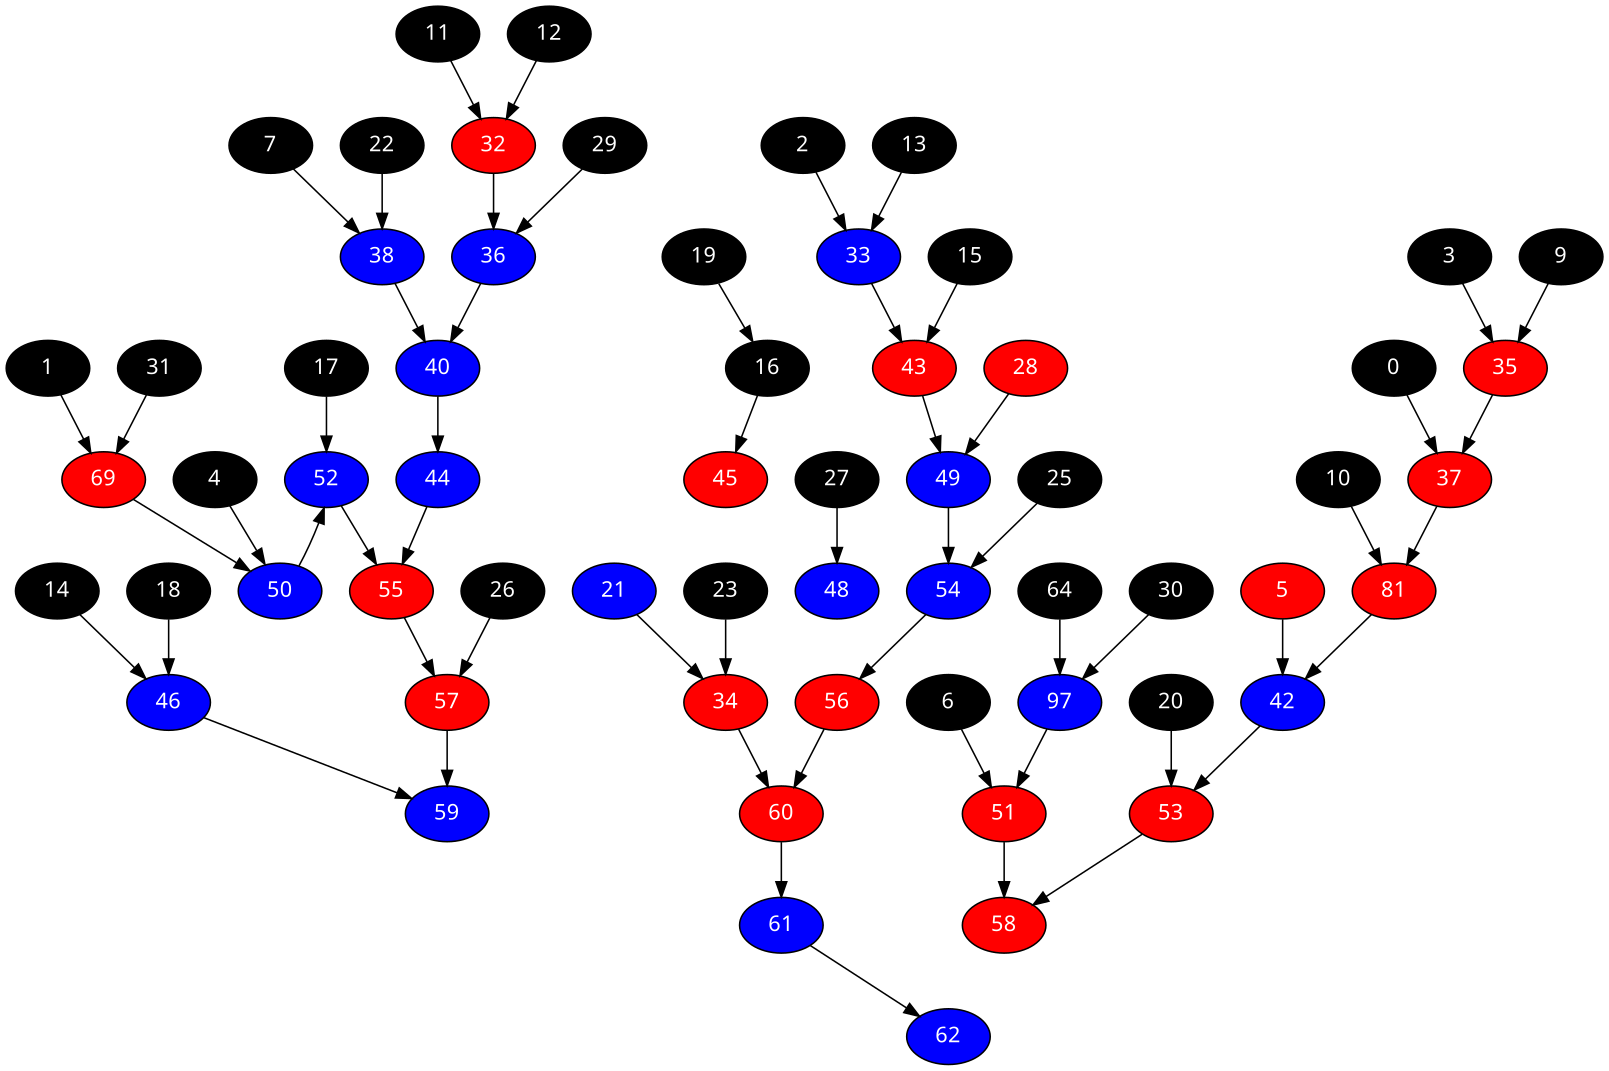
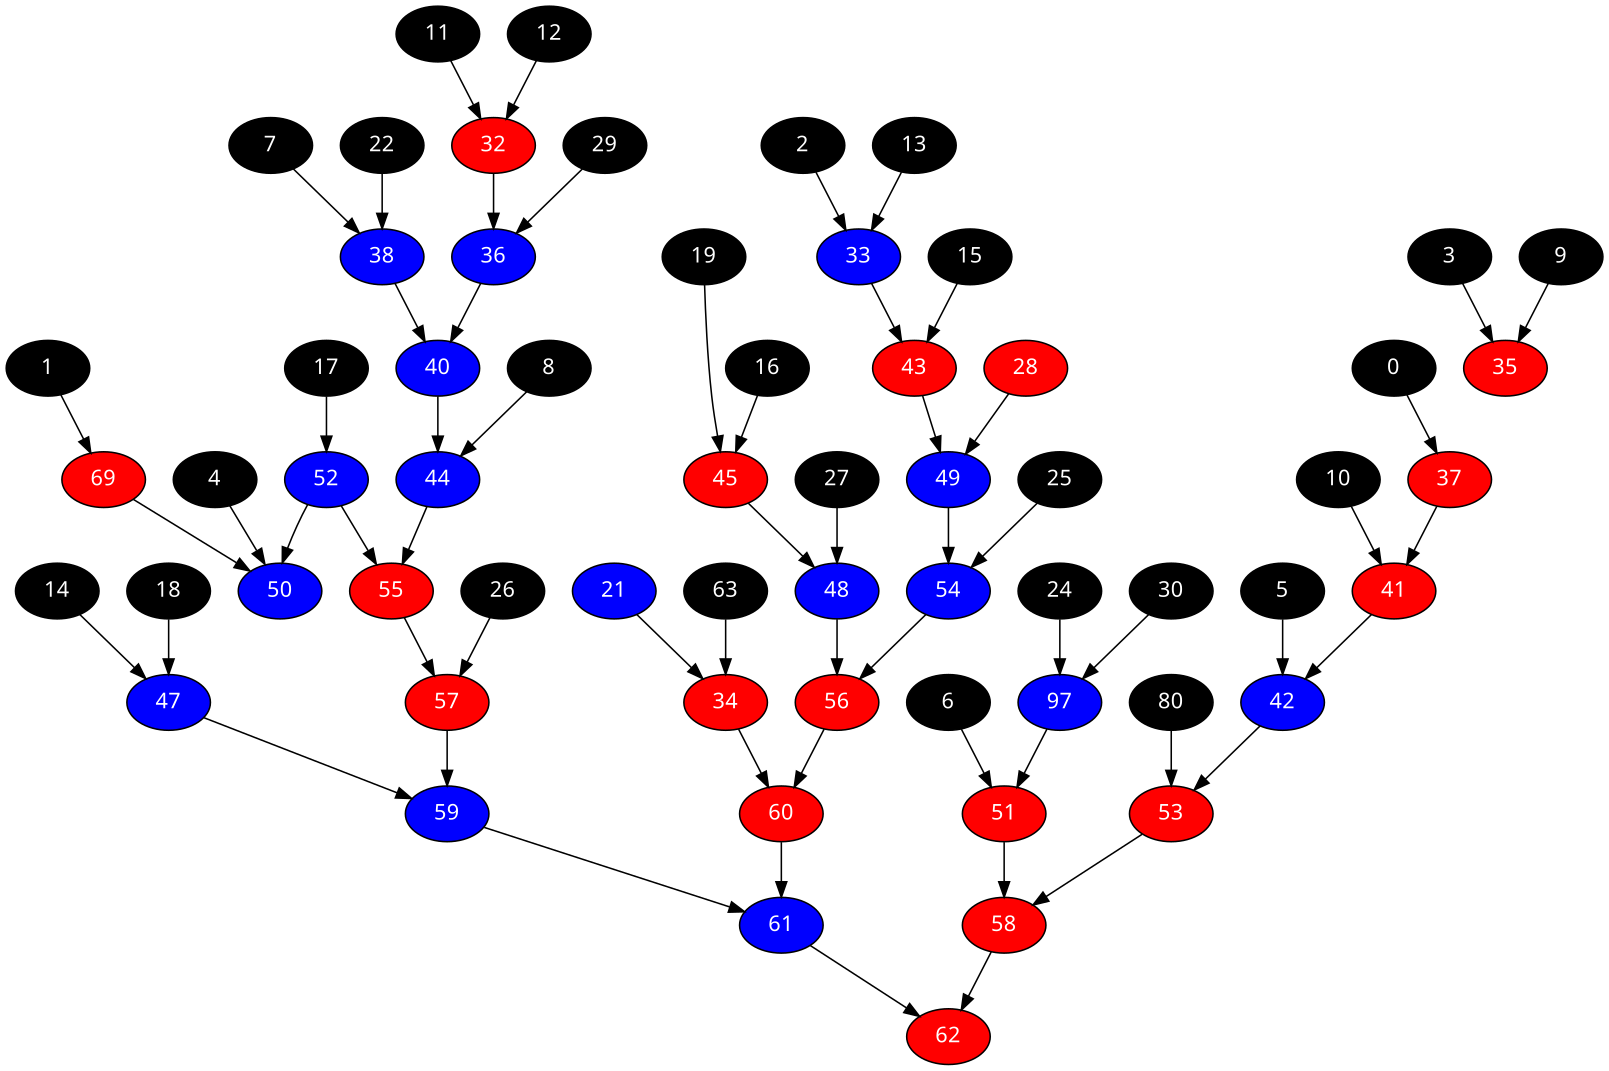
(732, 306) -> (708, 361)
(159, 368) -> none
none -> (549, 368)
(1481, 417) -> none
none -> (776, 530)
(310, 545) -> (297, 526)
(726, 591) -> (726, 591)
(1060, 591) -> (1060, 591)
(1283, 591) -> (1283, 591)
(1394, 591) -> (1394, 591)
none -> (837, 639)
(169, 702) -> (169, 702)
(1171, 702) -> (1171, 702)
none -> (607, 867)
none -> (980, 974)
(948, 1037) -> (948, 1037)
